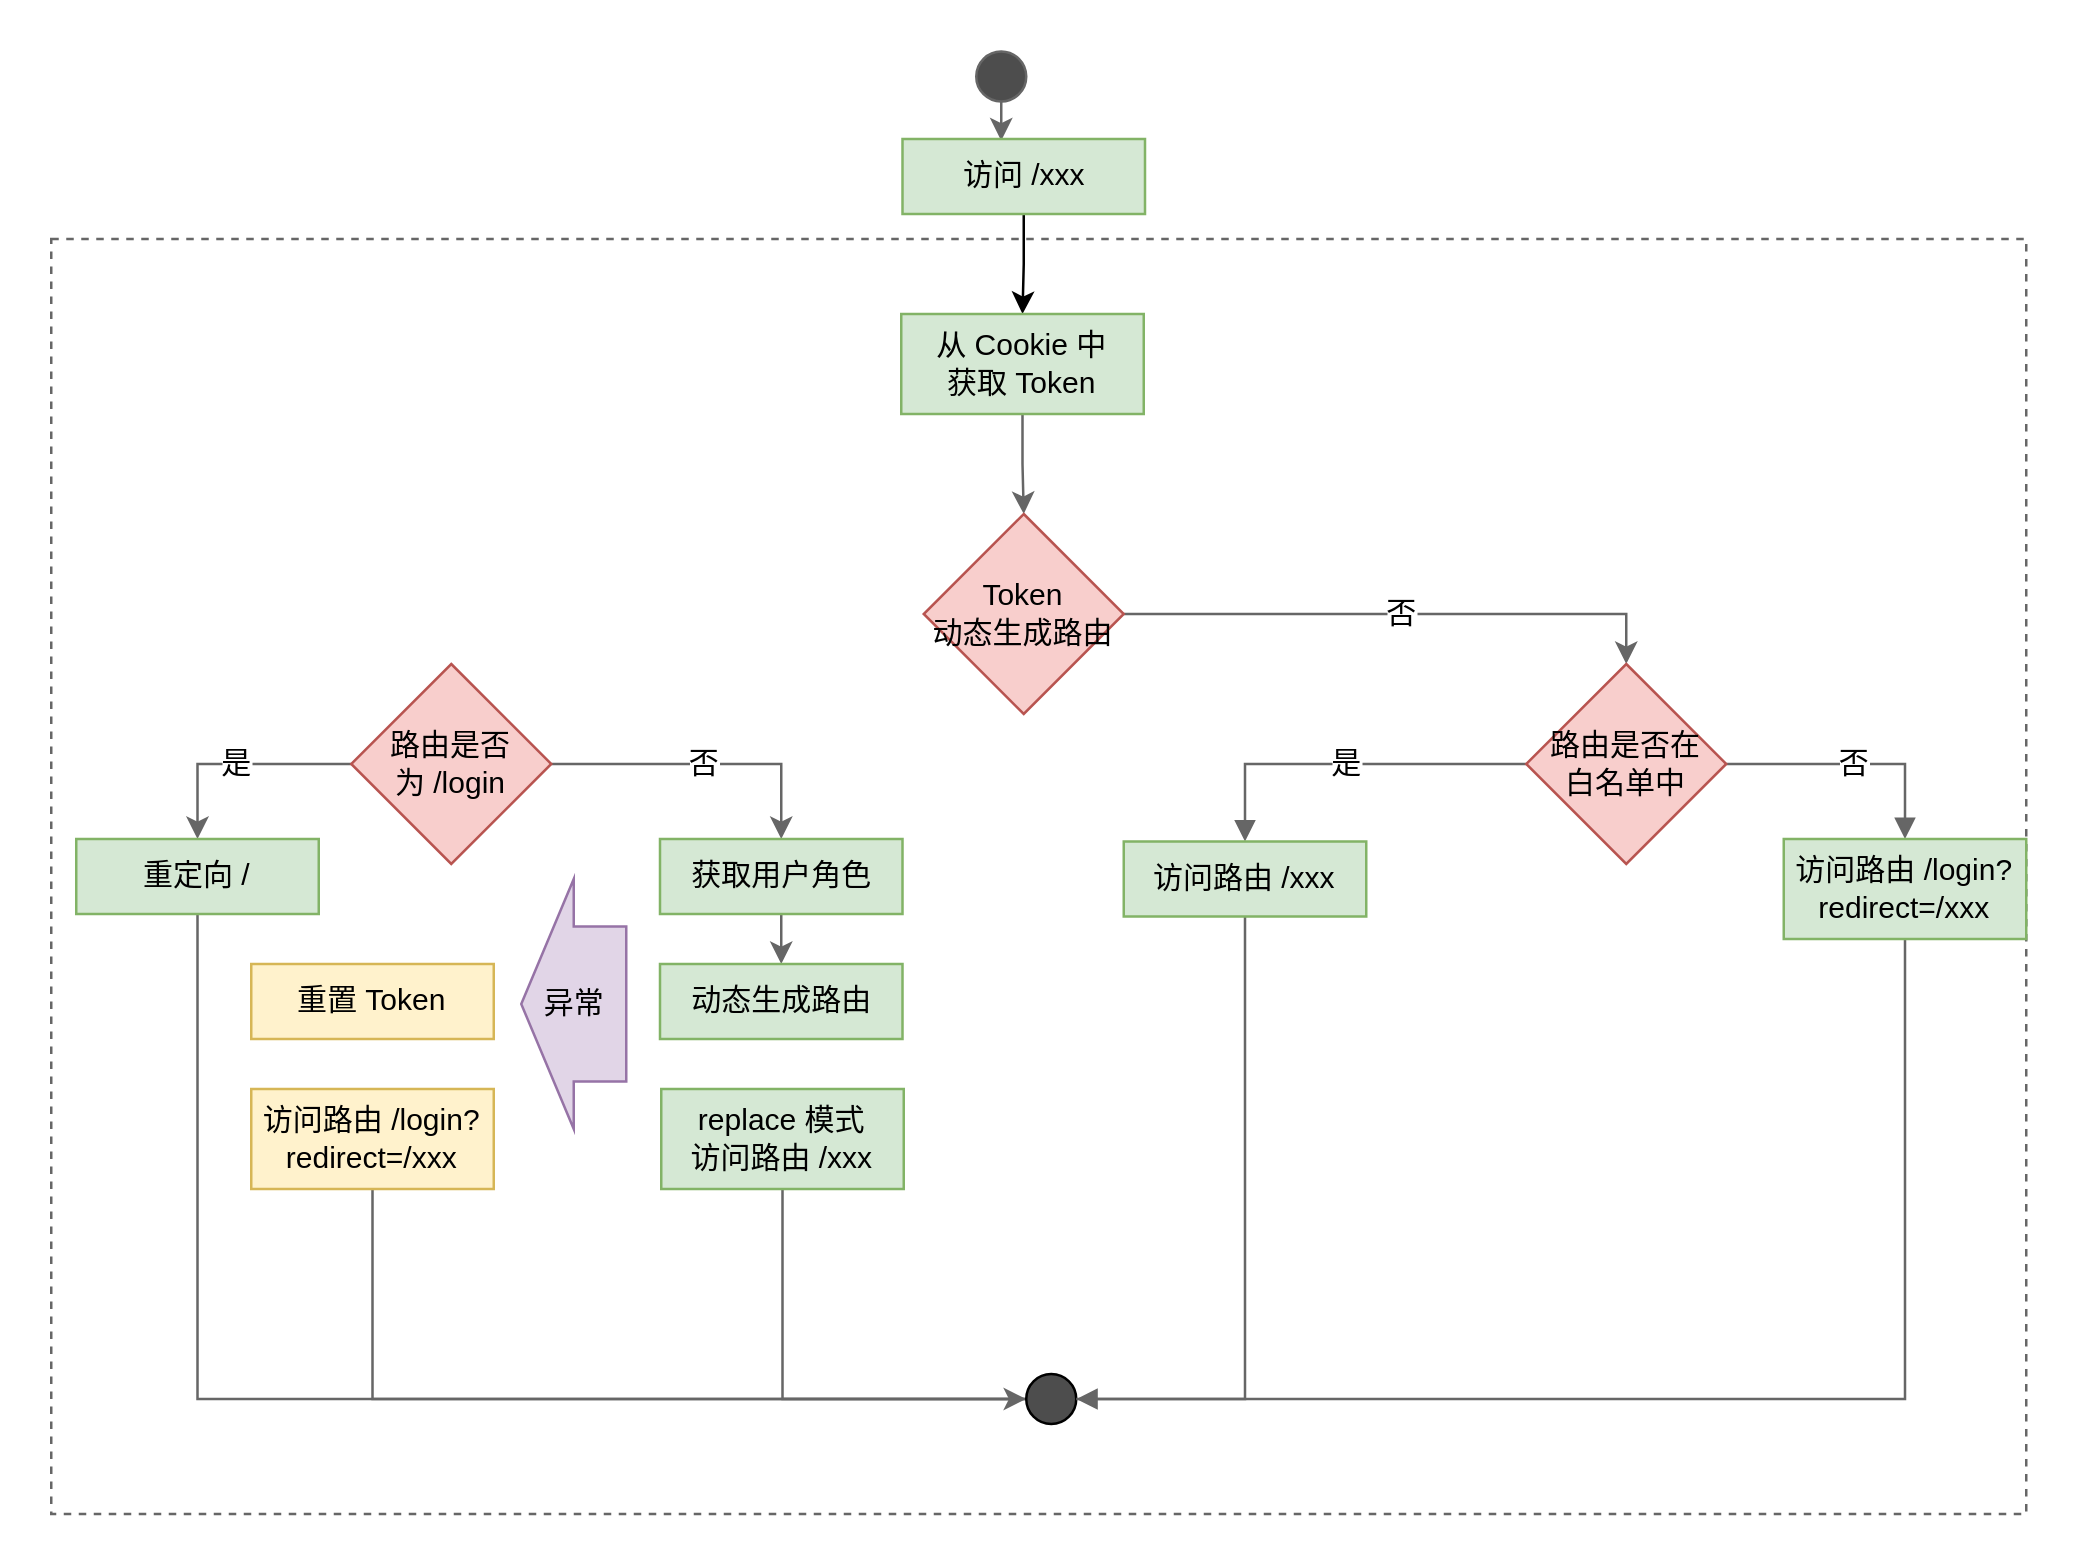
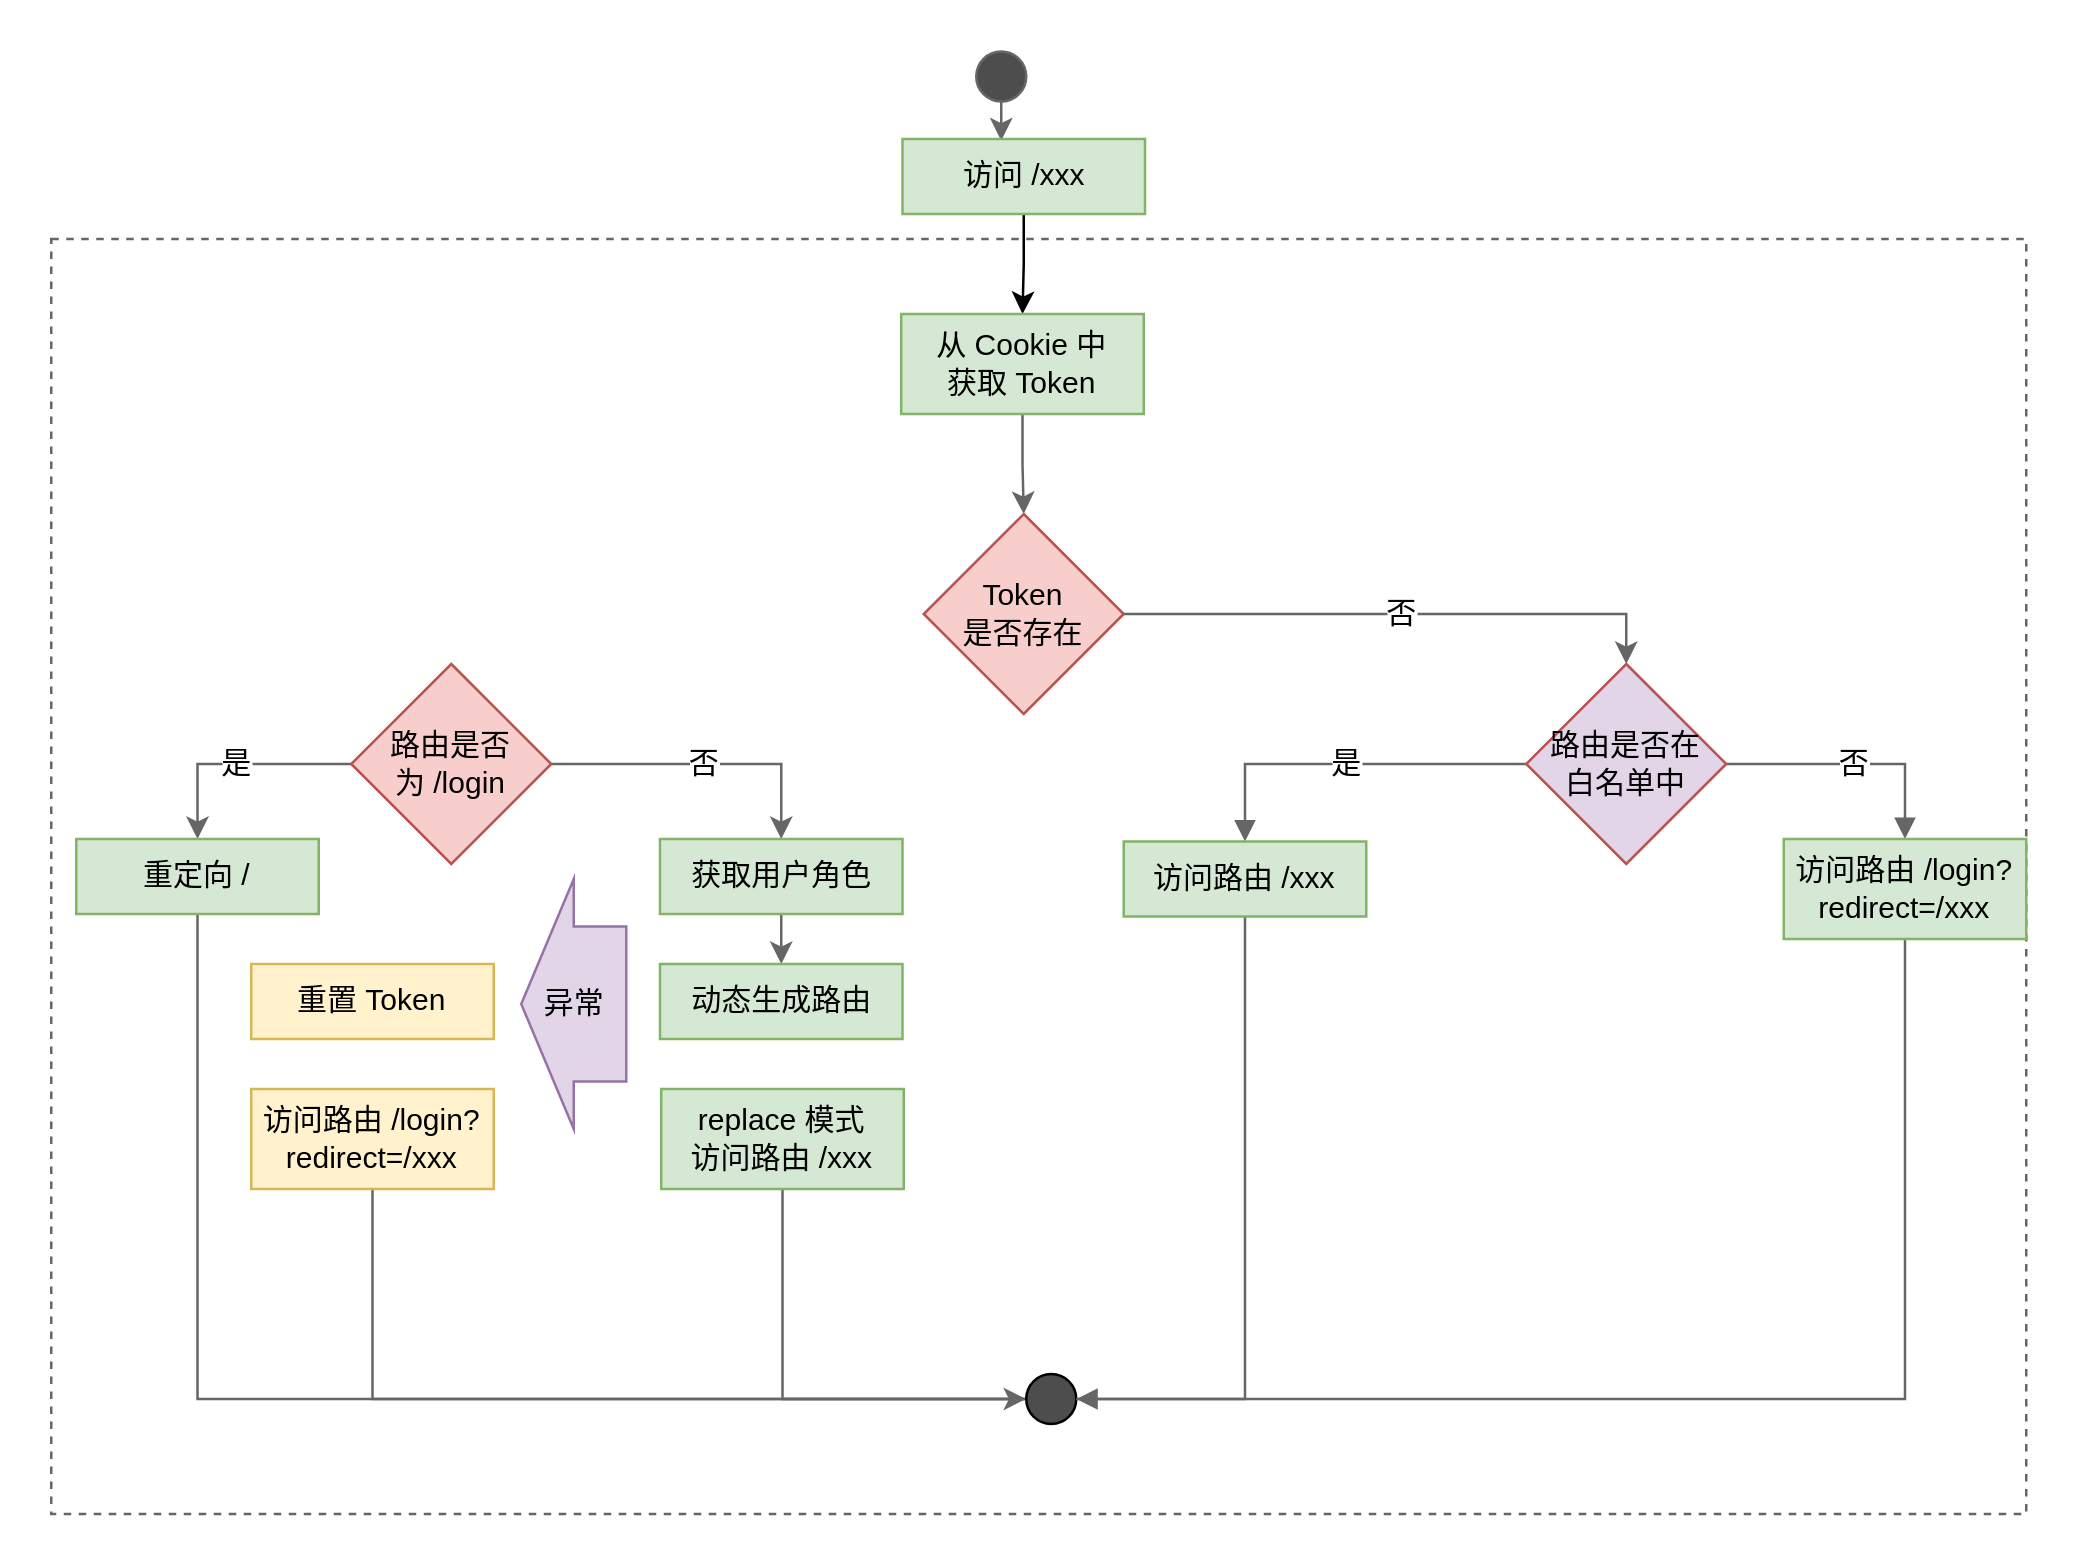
(1024, 614) -> (1024, 614)
(1626, 764) -> (1626, 764)
